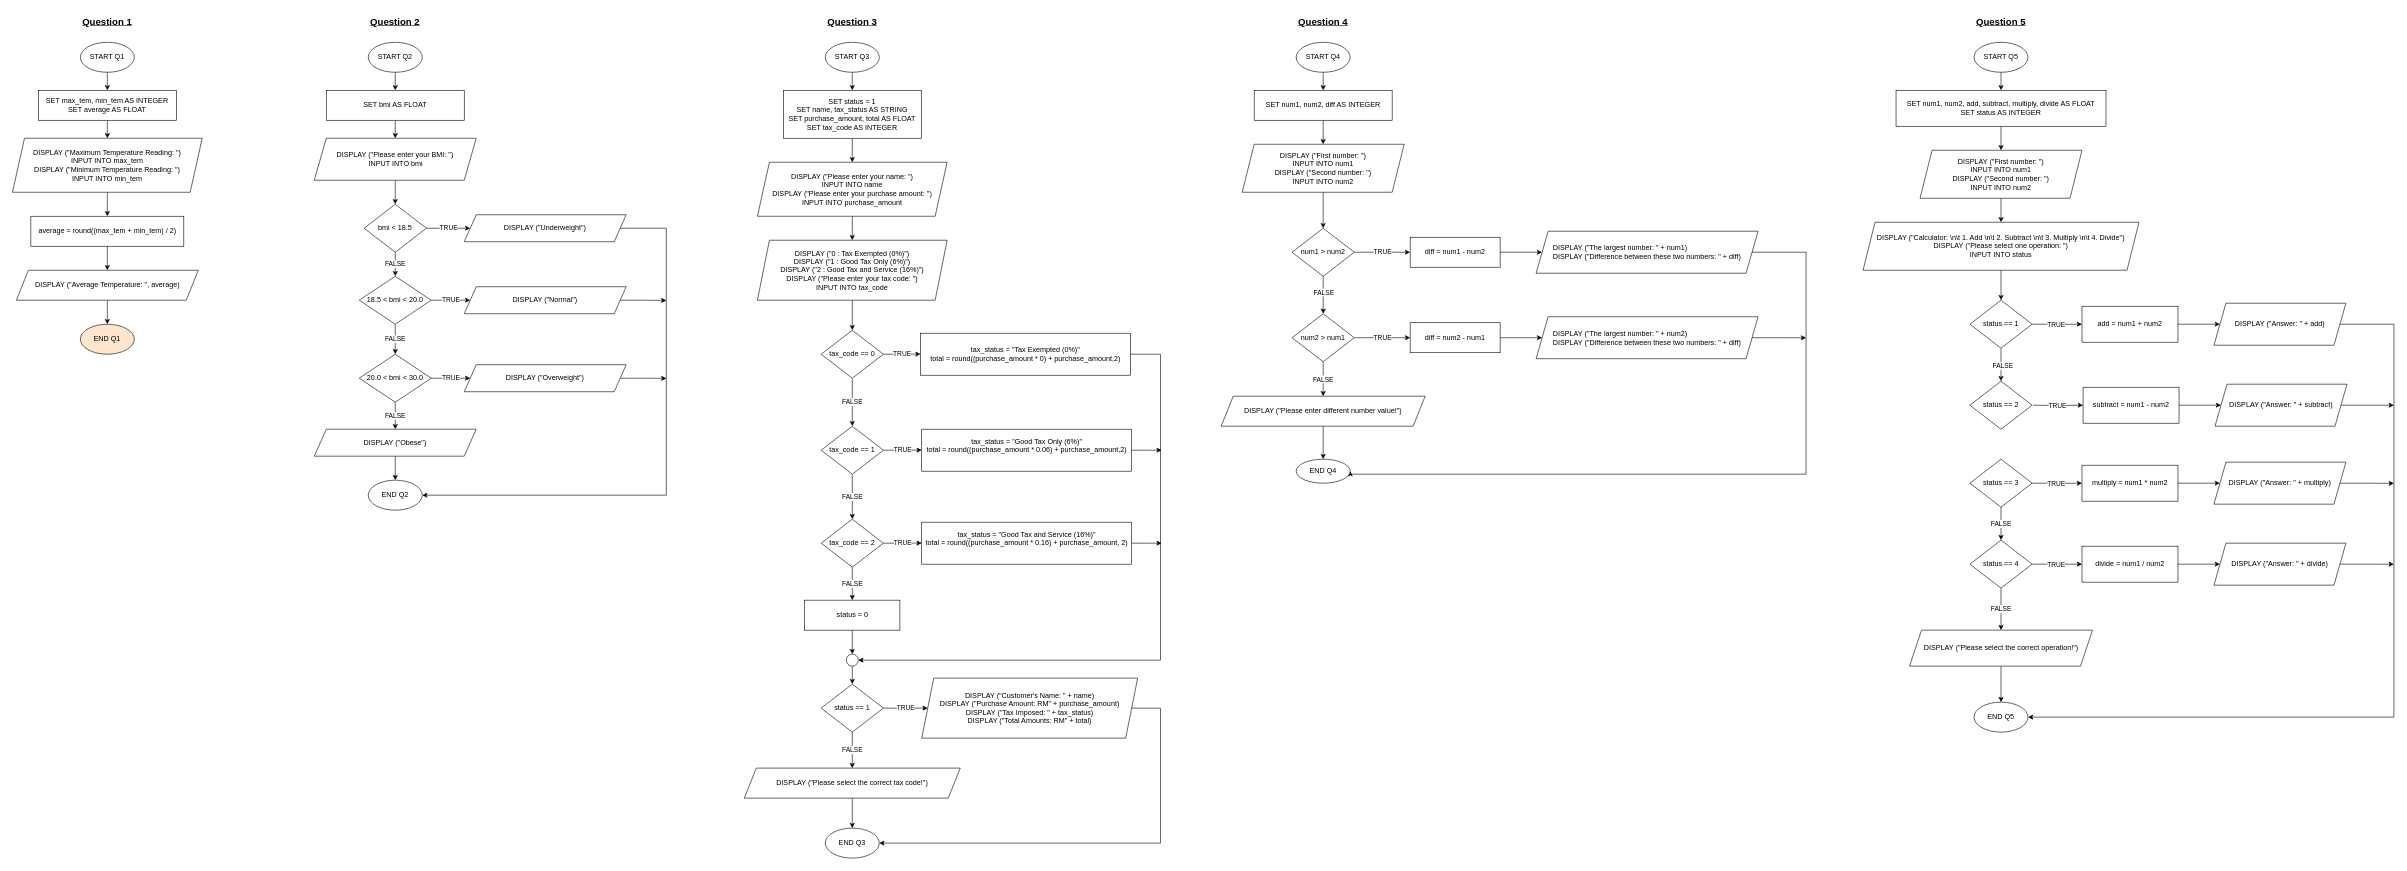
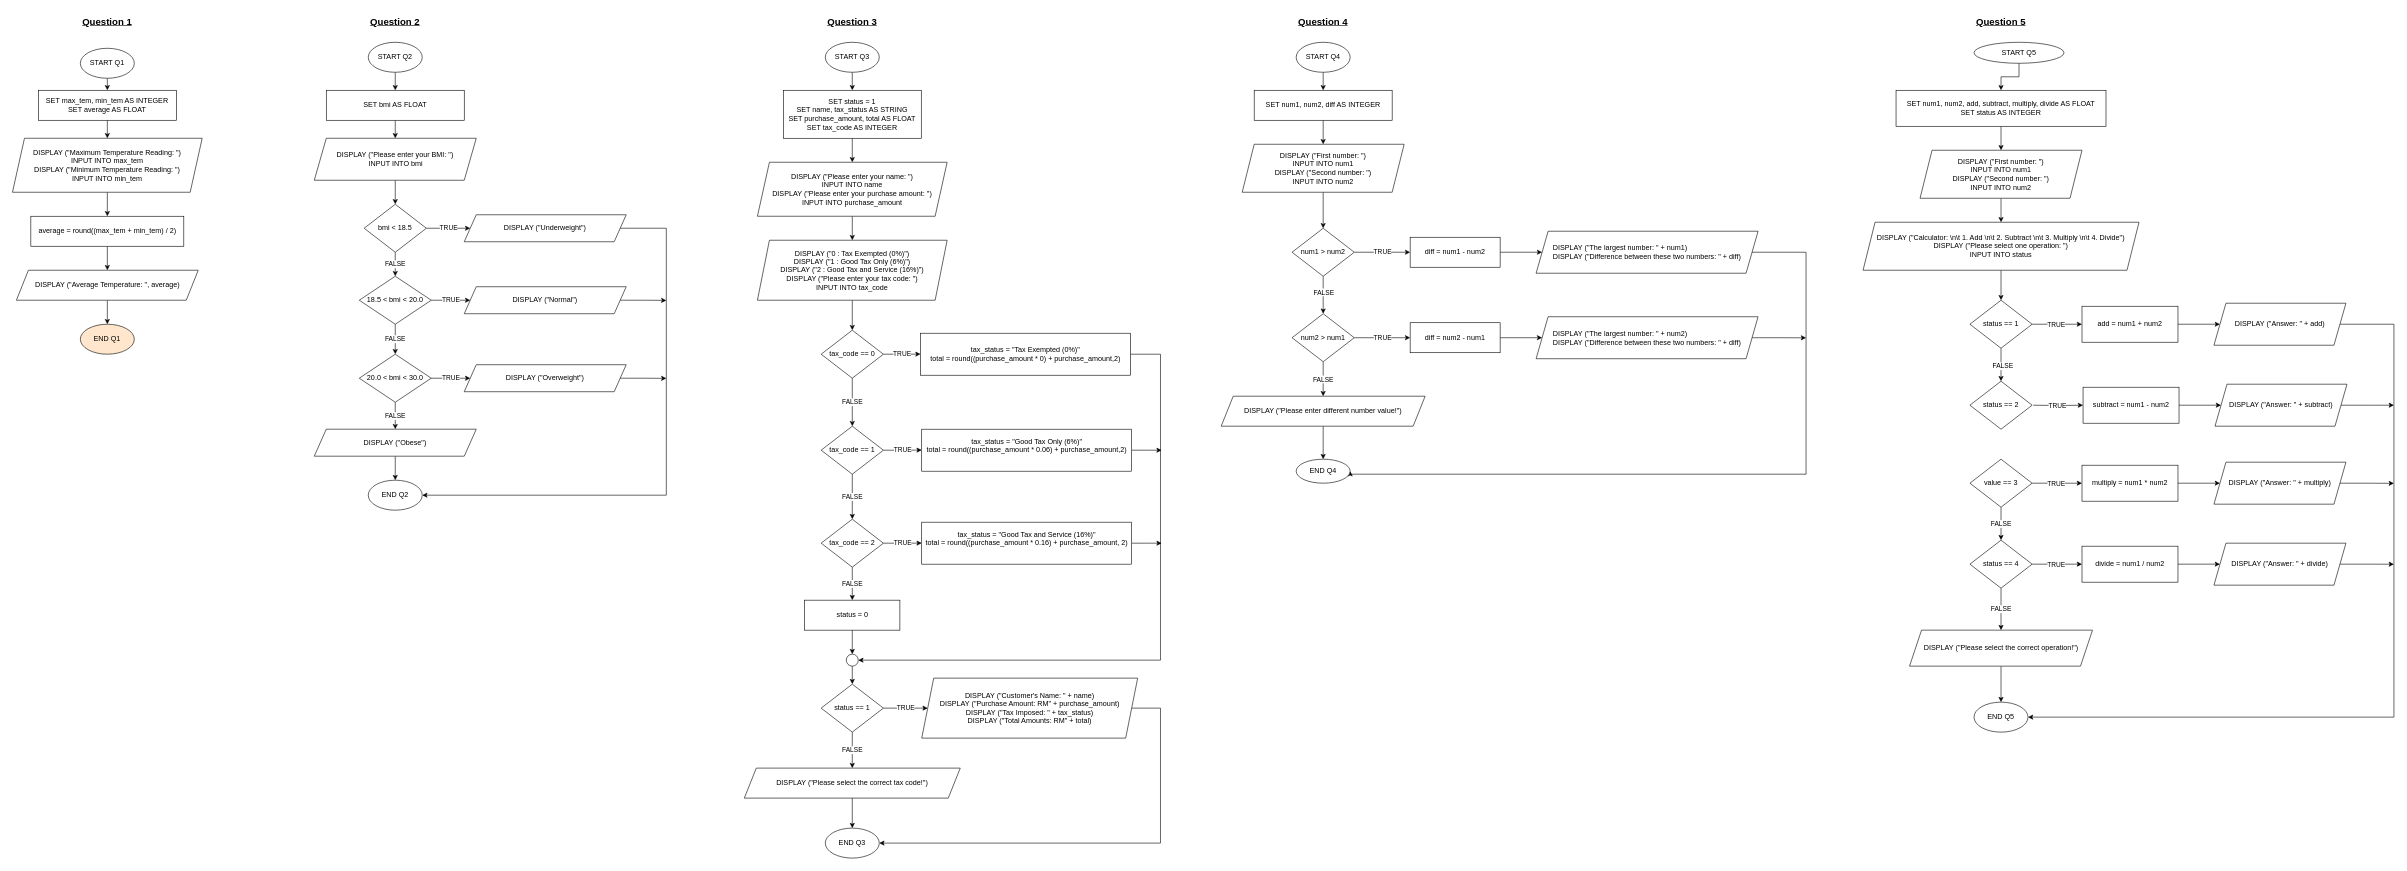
(107, 57) -> (107, 63)
(2001, 57) -> (2019, 53)
(2001, 483) -> (2001, 483)
